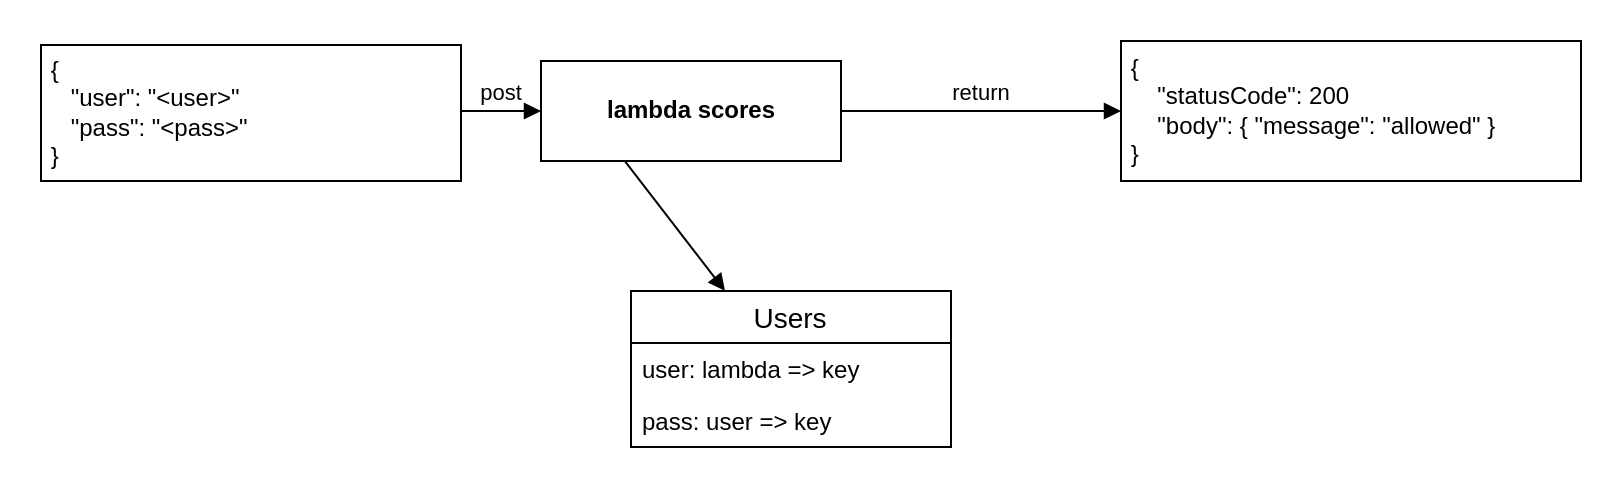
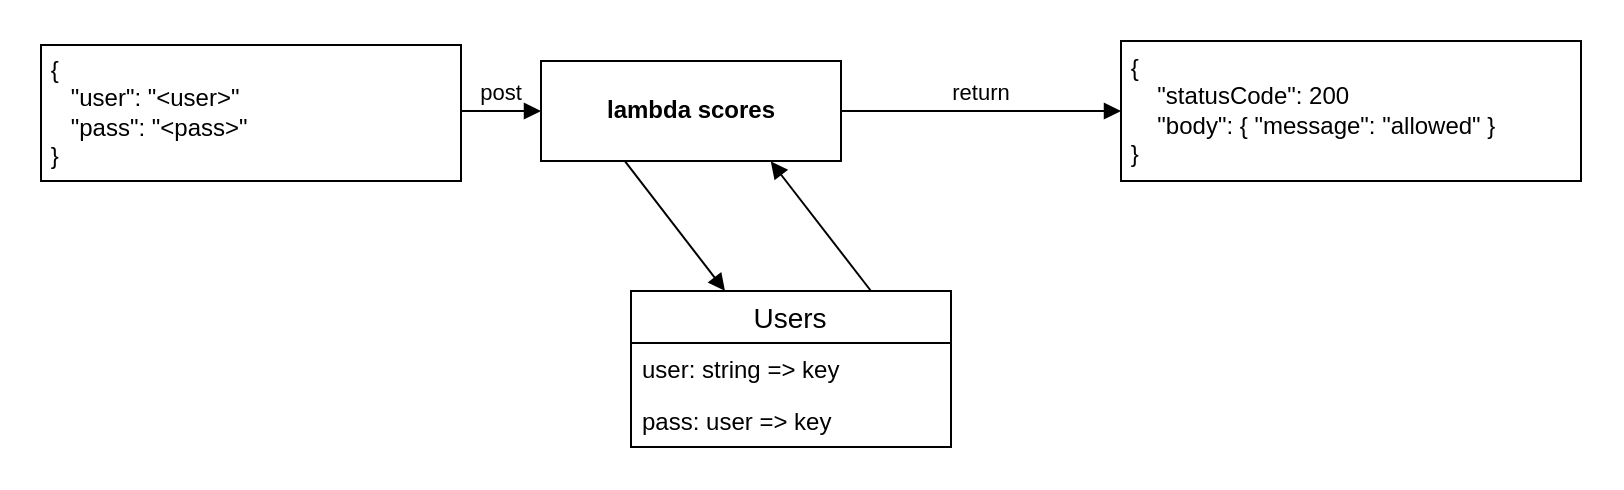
none -> (826, 233)
(754, 370) -> (754, 370)
